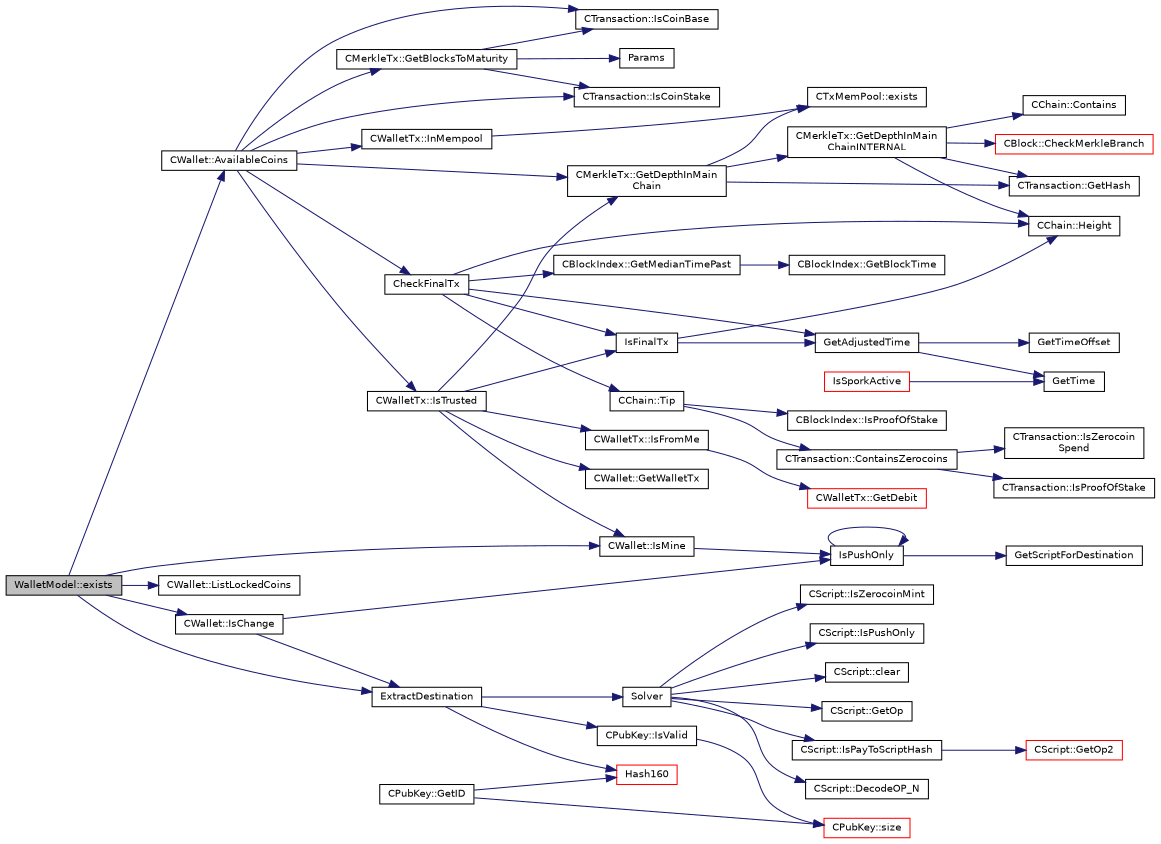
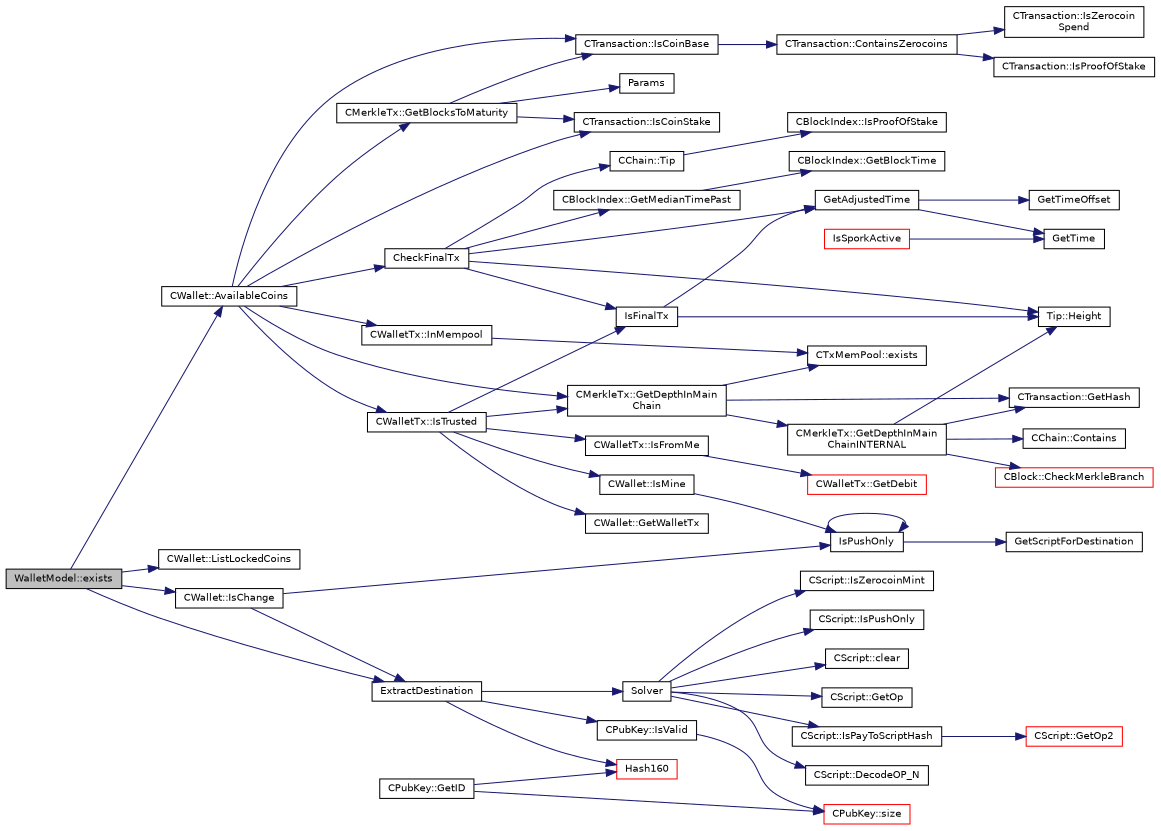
(1074, 226) -> (1074, 317)
(744, 422) -> (742, 45)
(346, 551) -> none
